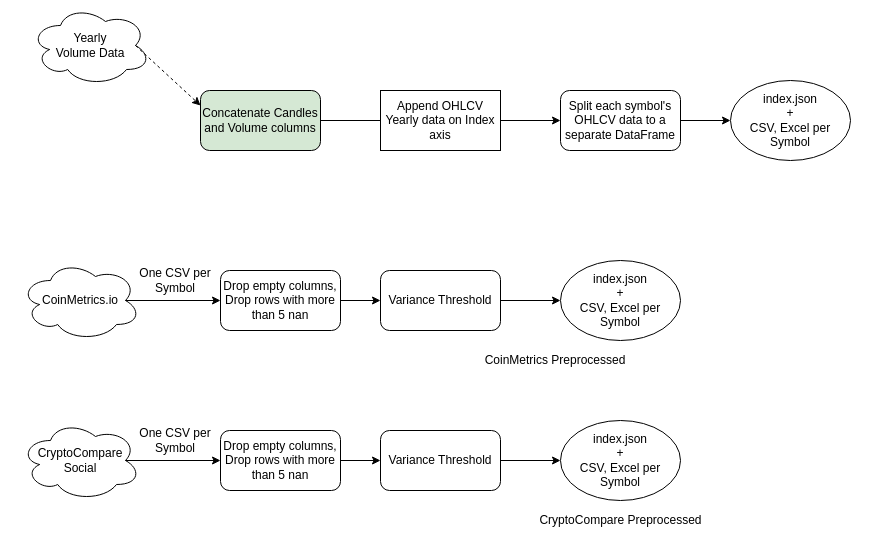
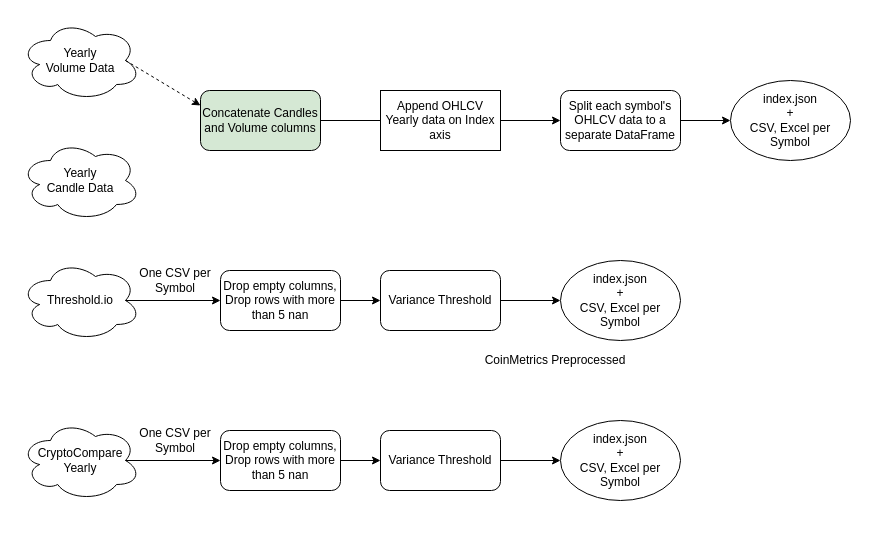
(91, 46) -> (81, 61)
none -> (81, 181)
(81, 301) -> (81, 301)
(81, 461) -> (81, 461)
(621, 521) -> none
